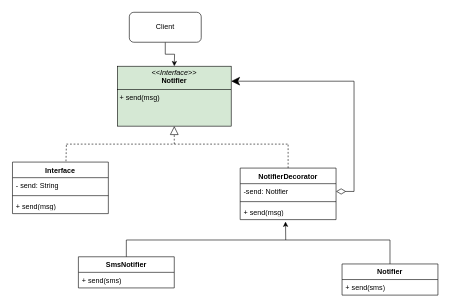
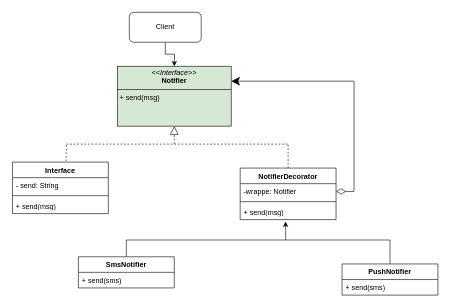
(270, 192) -> (274, 192)
(390, 273) -> (390, 273)
